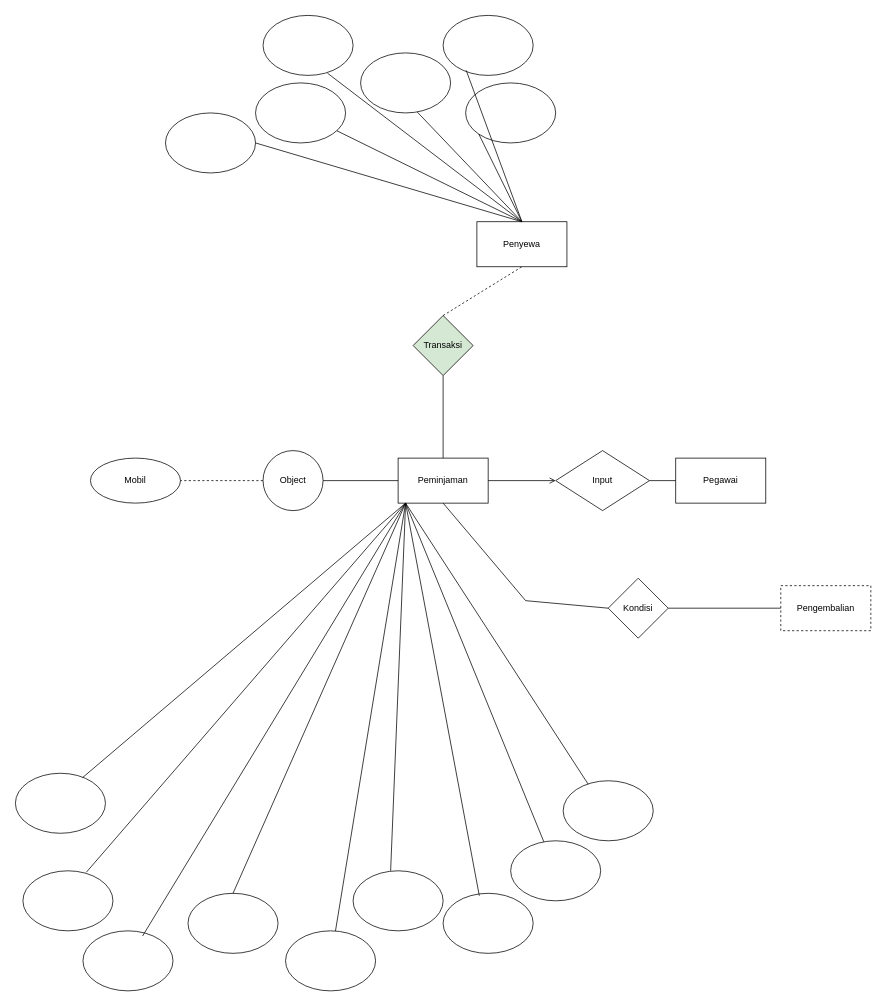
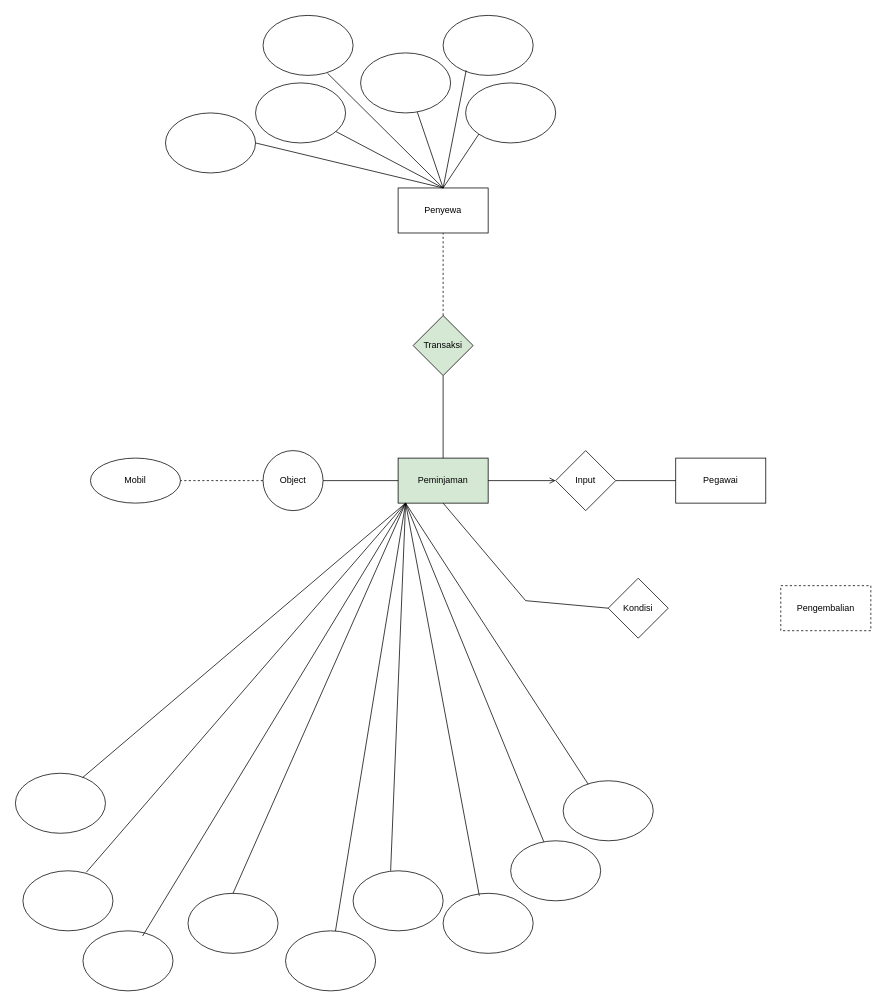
(522, 244) -> (443, 210)
(443, 480) -> (443, 480)
(602, 480) -> (585, 480)
(724, 608) -> none
